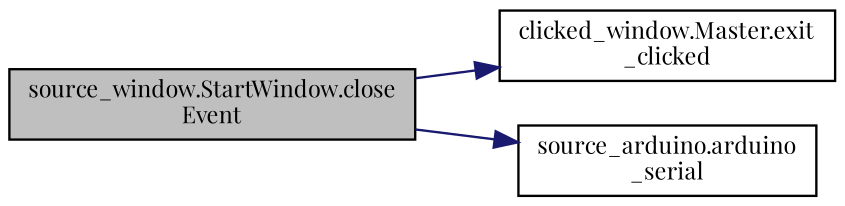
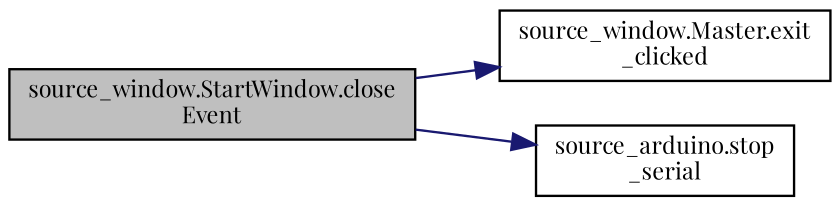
(667, 46) -> (665, 46)
(667, 161) -> (665, 161)
